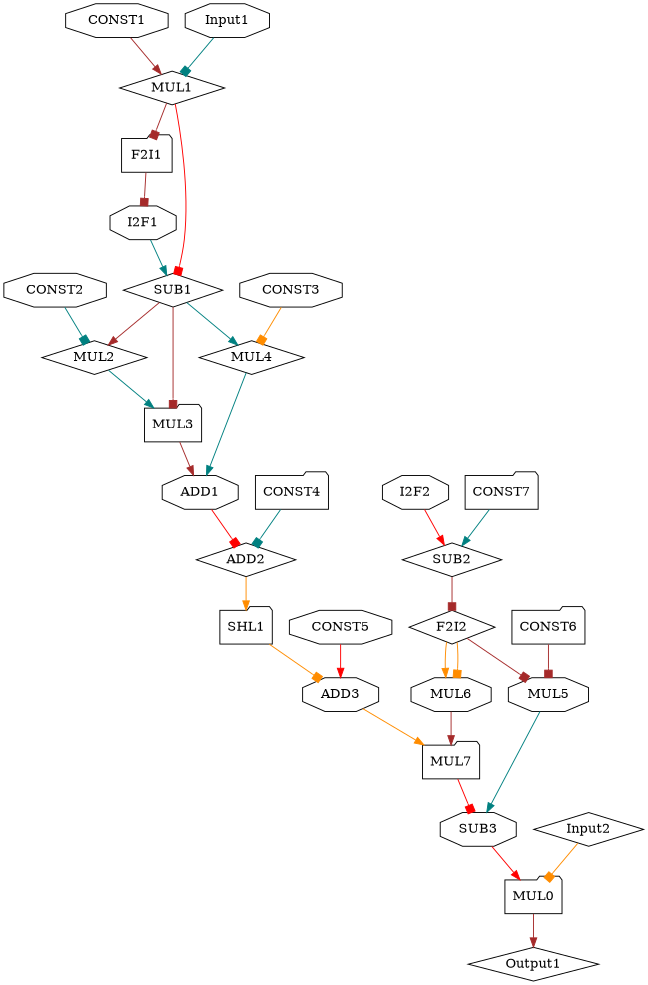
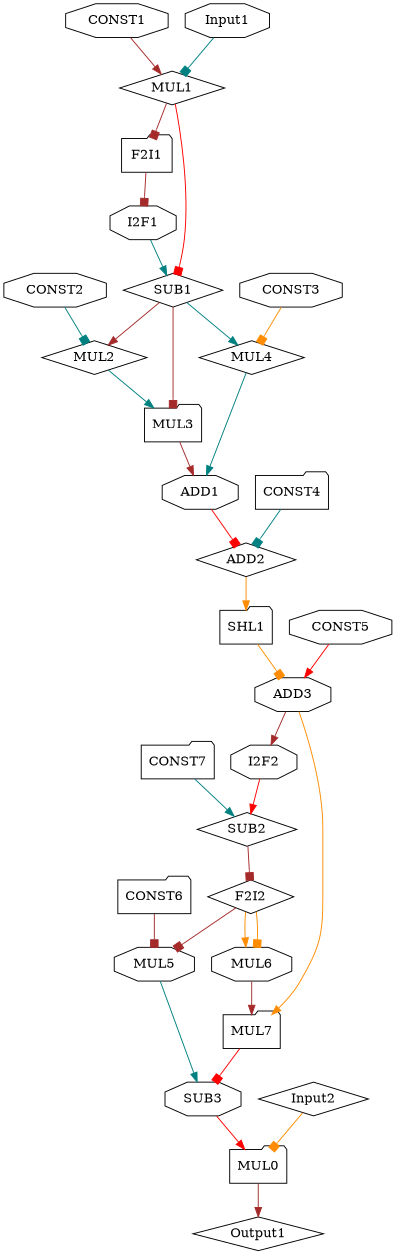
none -> (280, 724)
